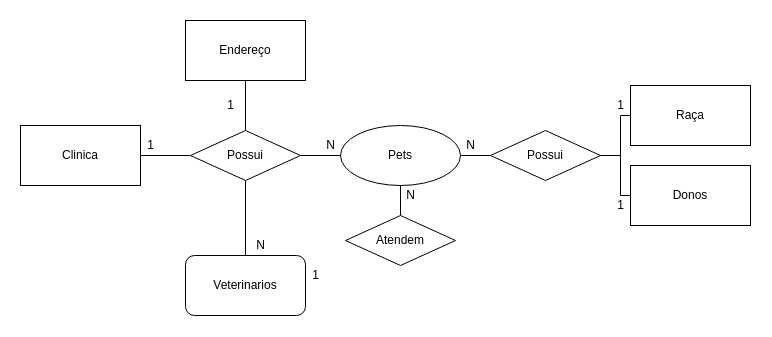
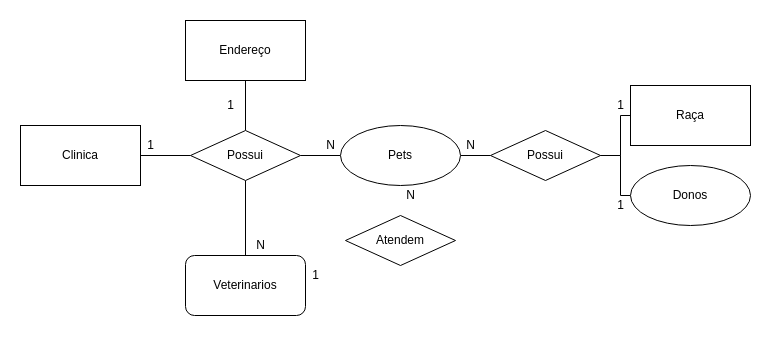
(691, 196) -> (691, 196)
(401, 201) -> none
